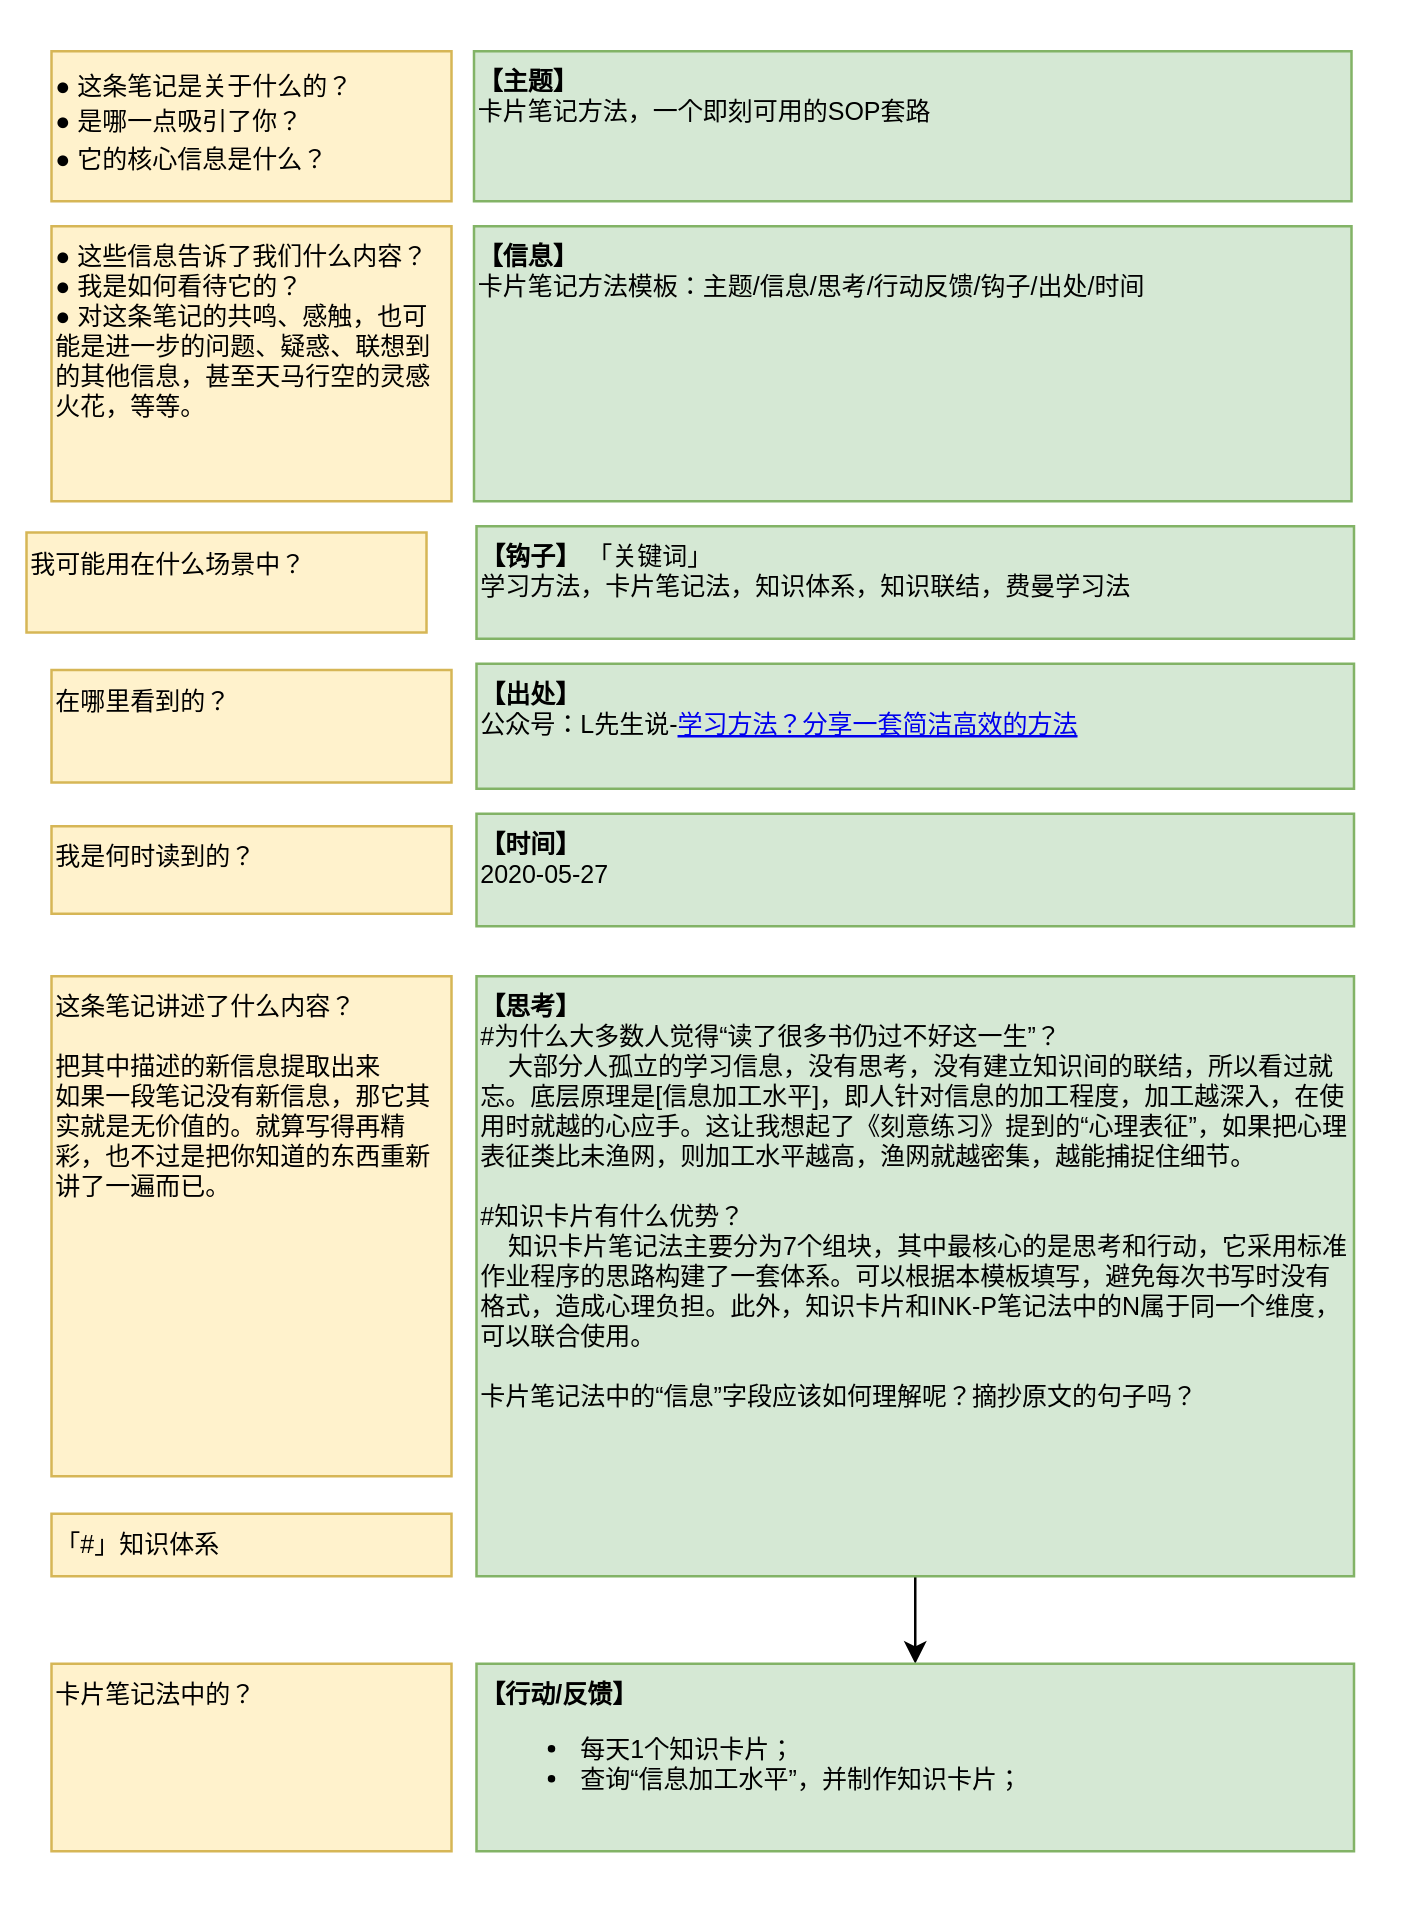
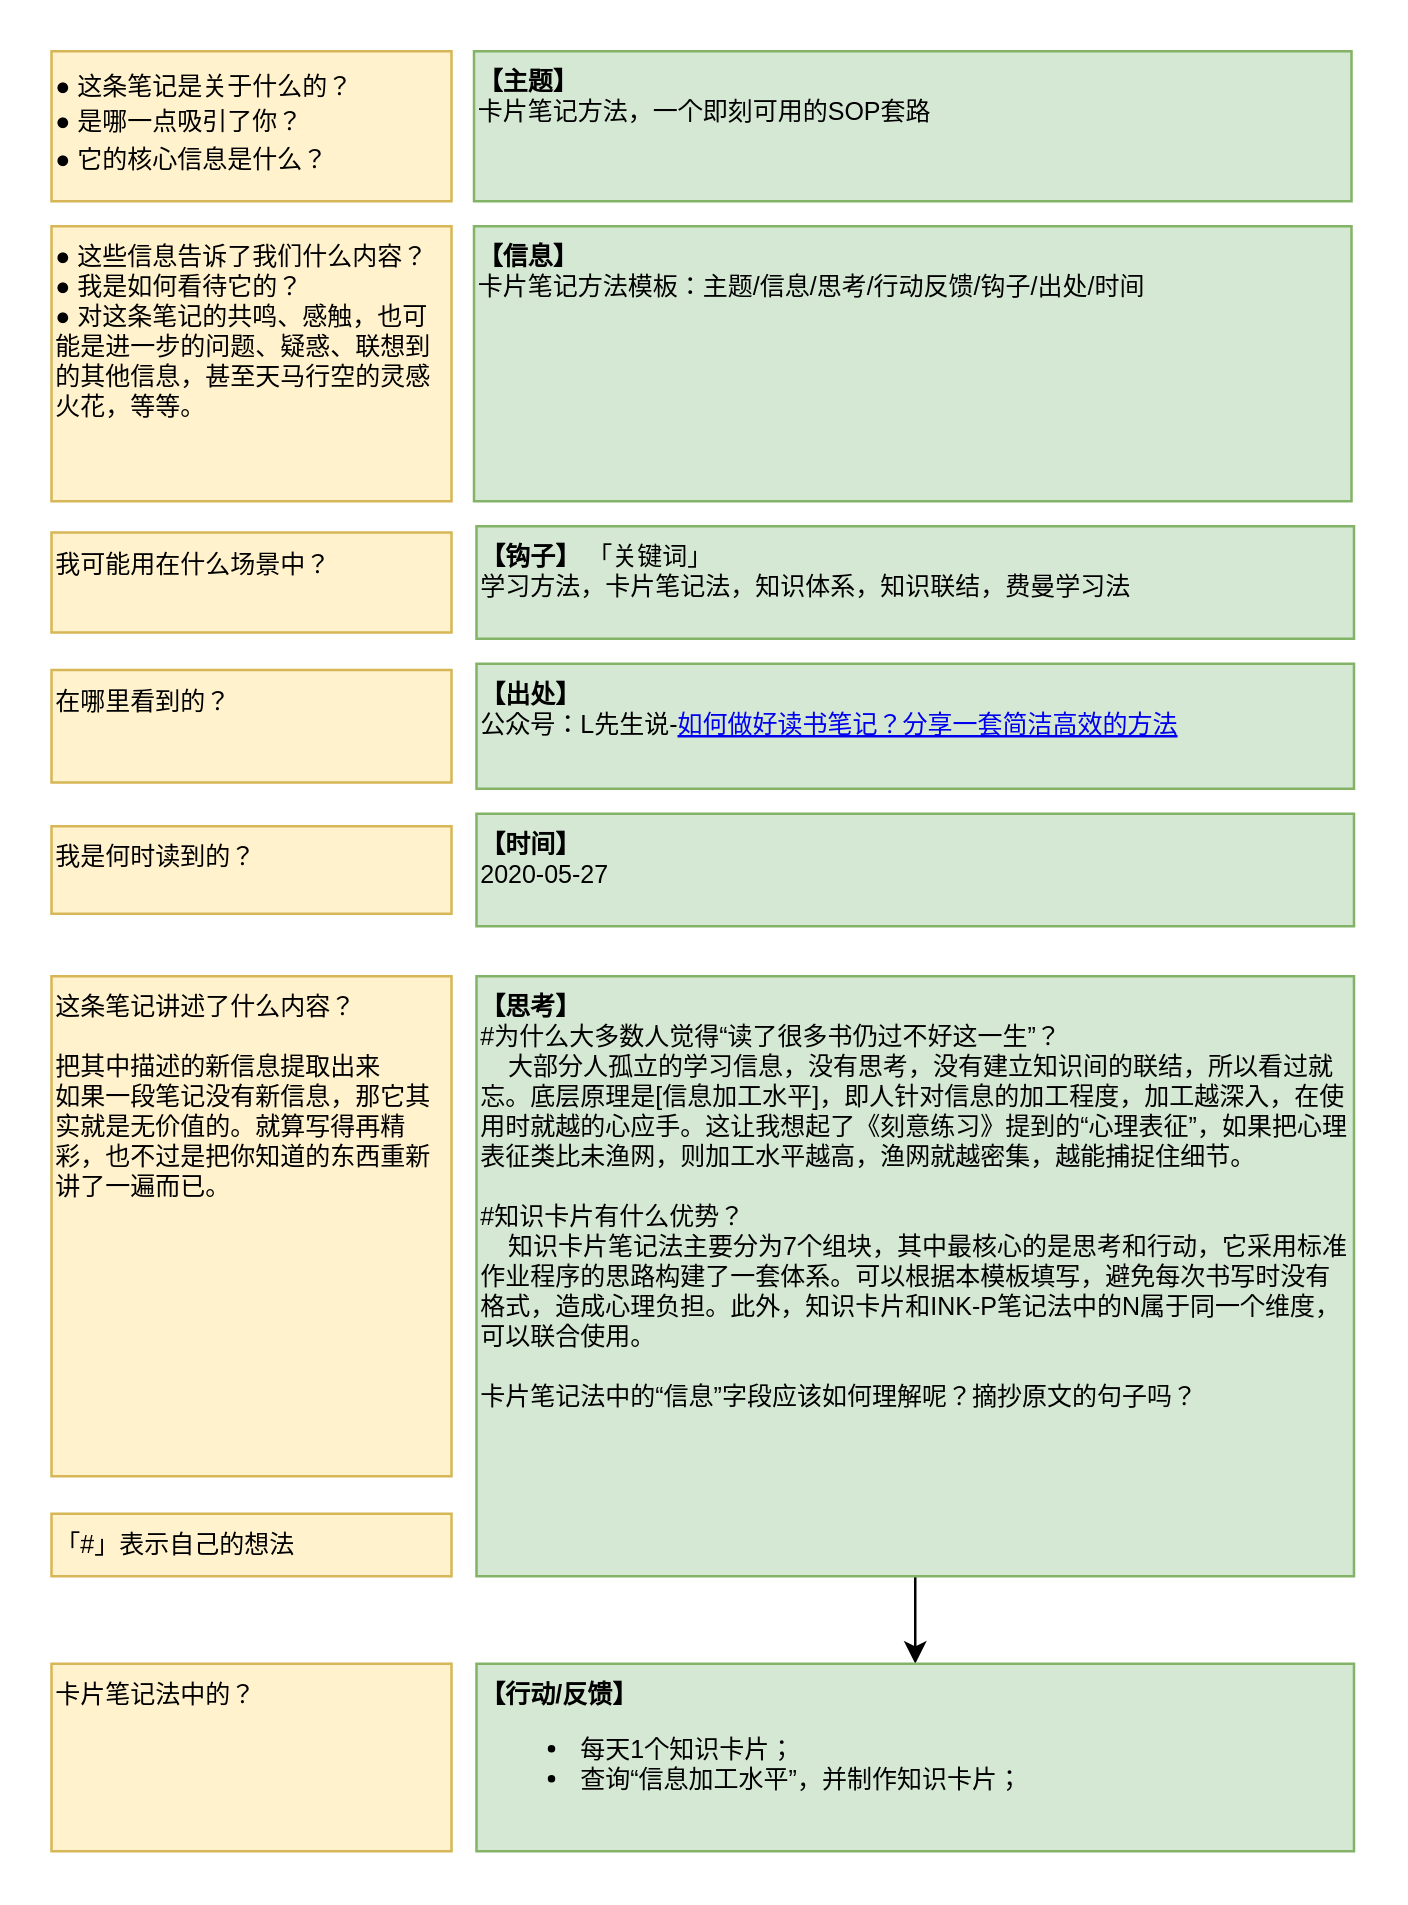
(226, 583) -> (251, 583)
(843, 717) -> (903, 717)
(155, 1549) -> (200, 1549)
